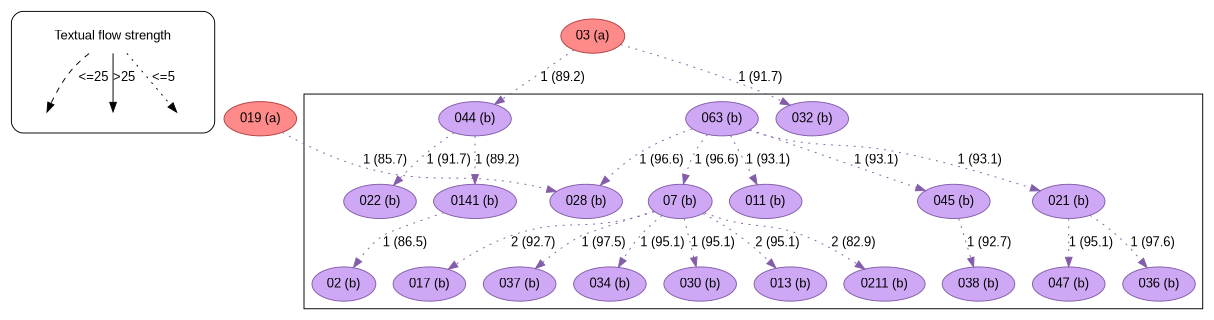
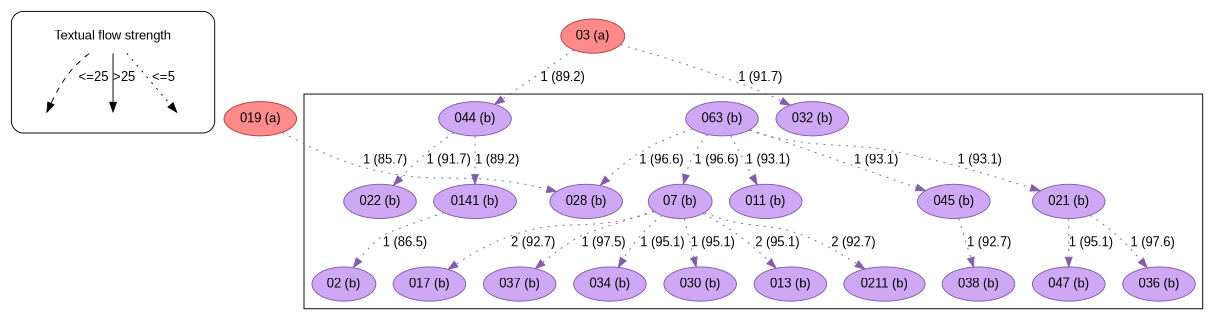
(854, 243) -> (854, 243)
